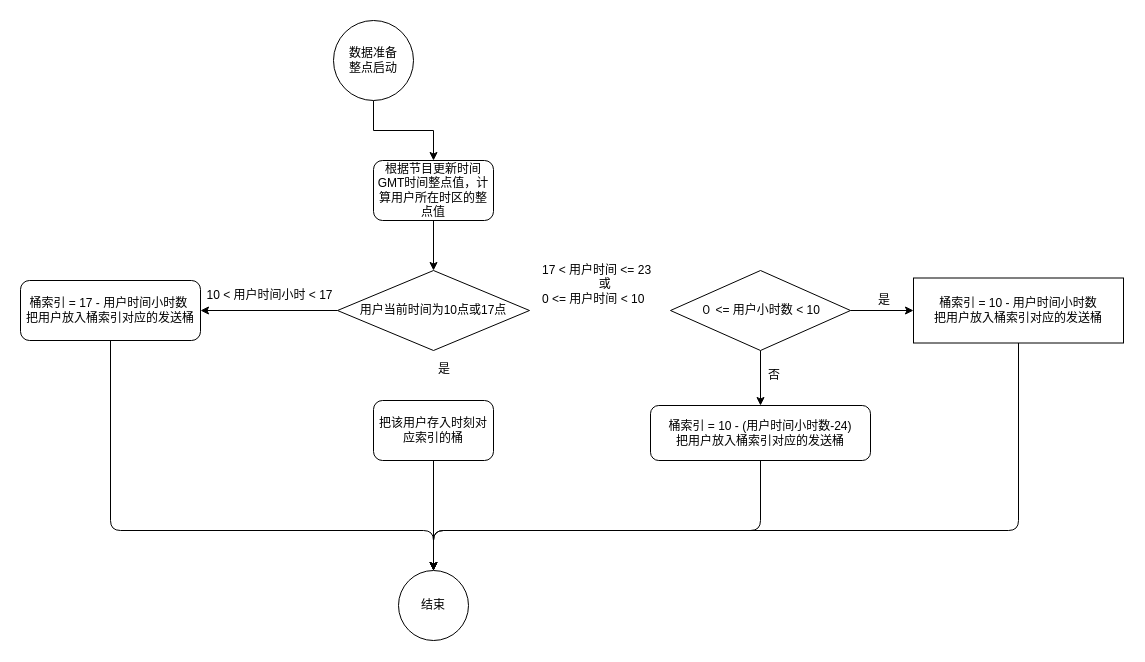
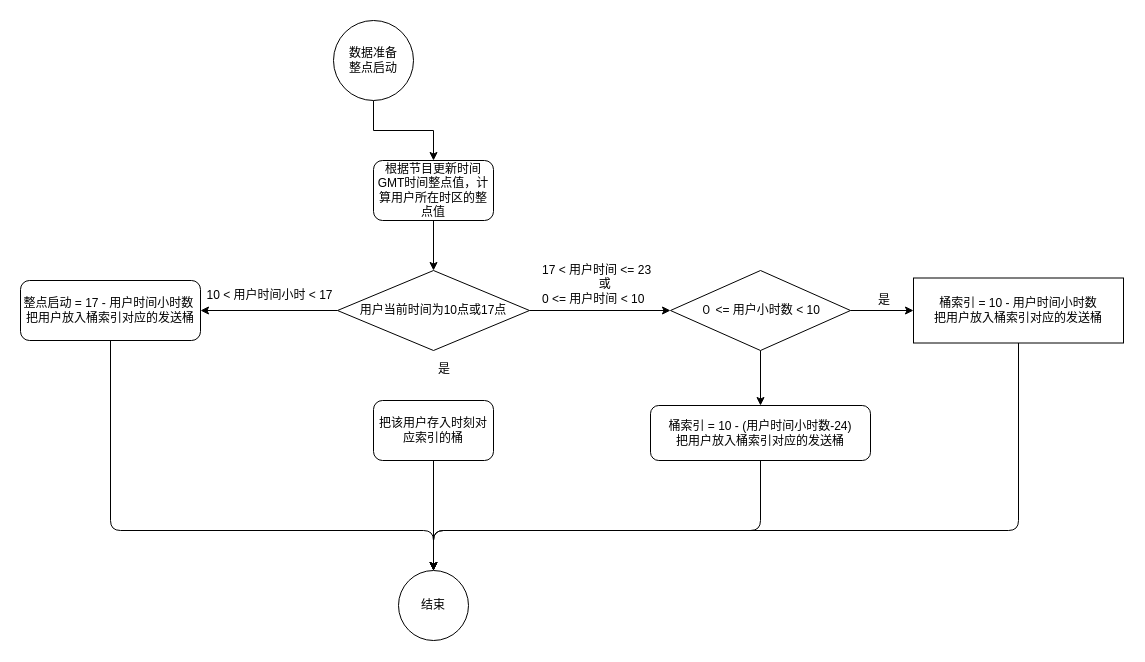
(111, 311) -> (111, 311)
none -> (597, 311)
(782, 376) -> none
